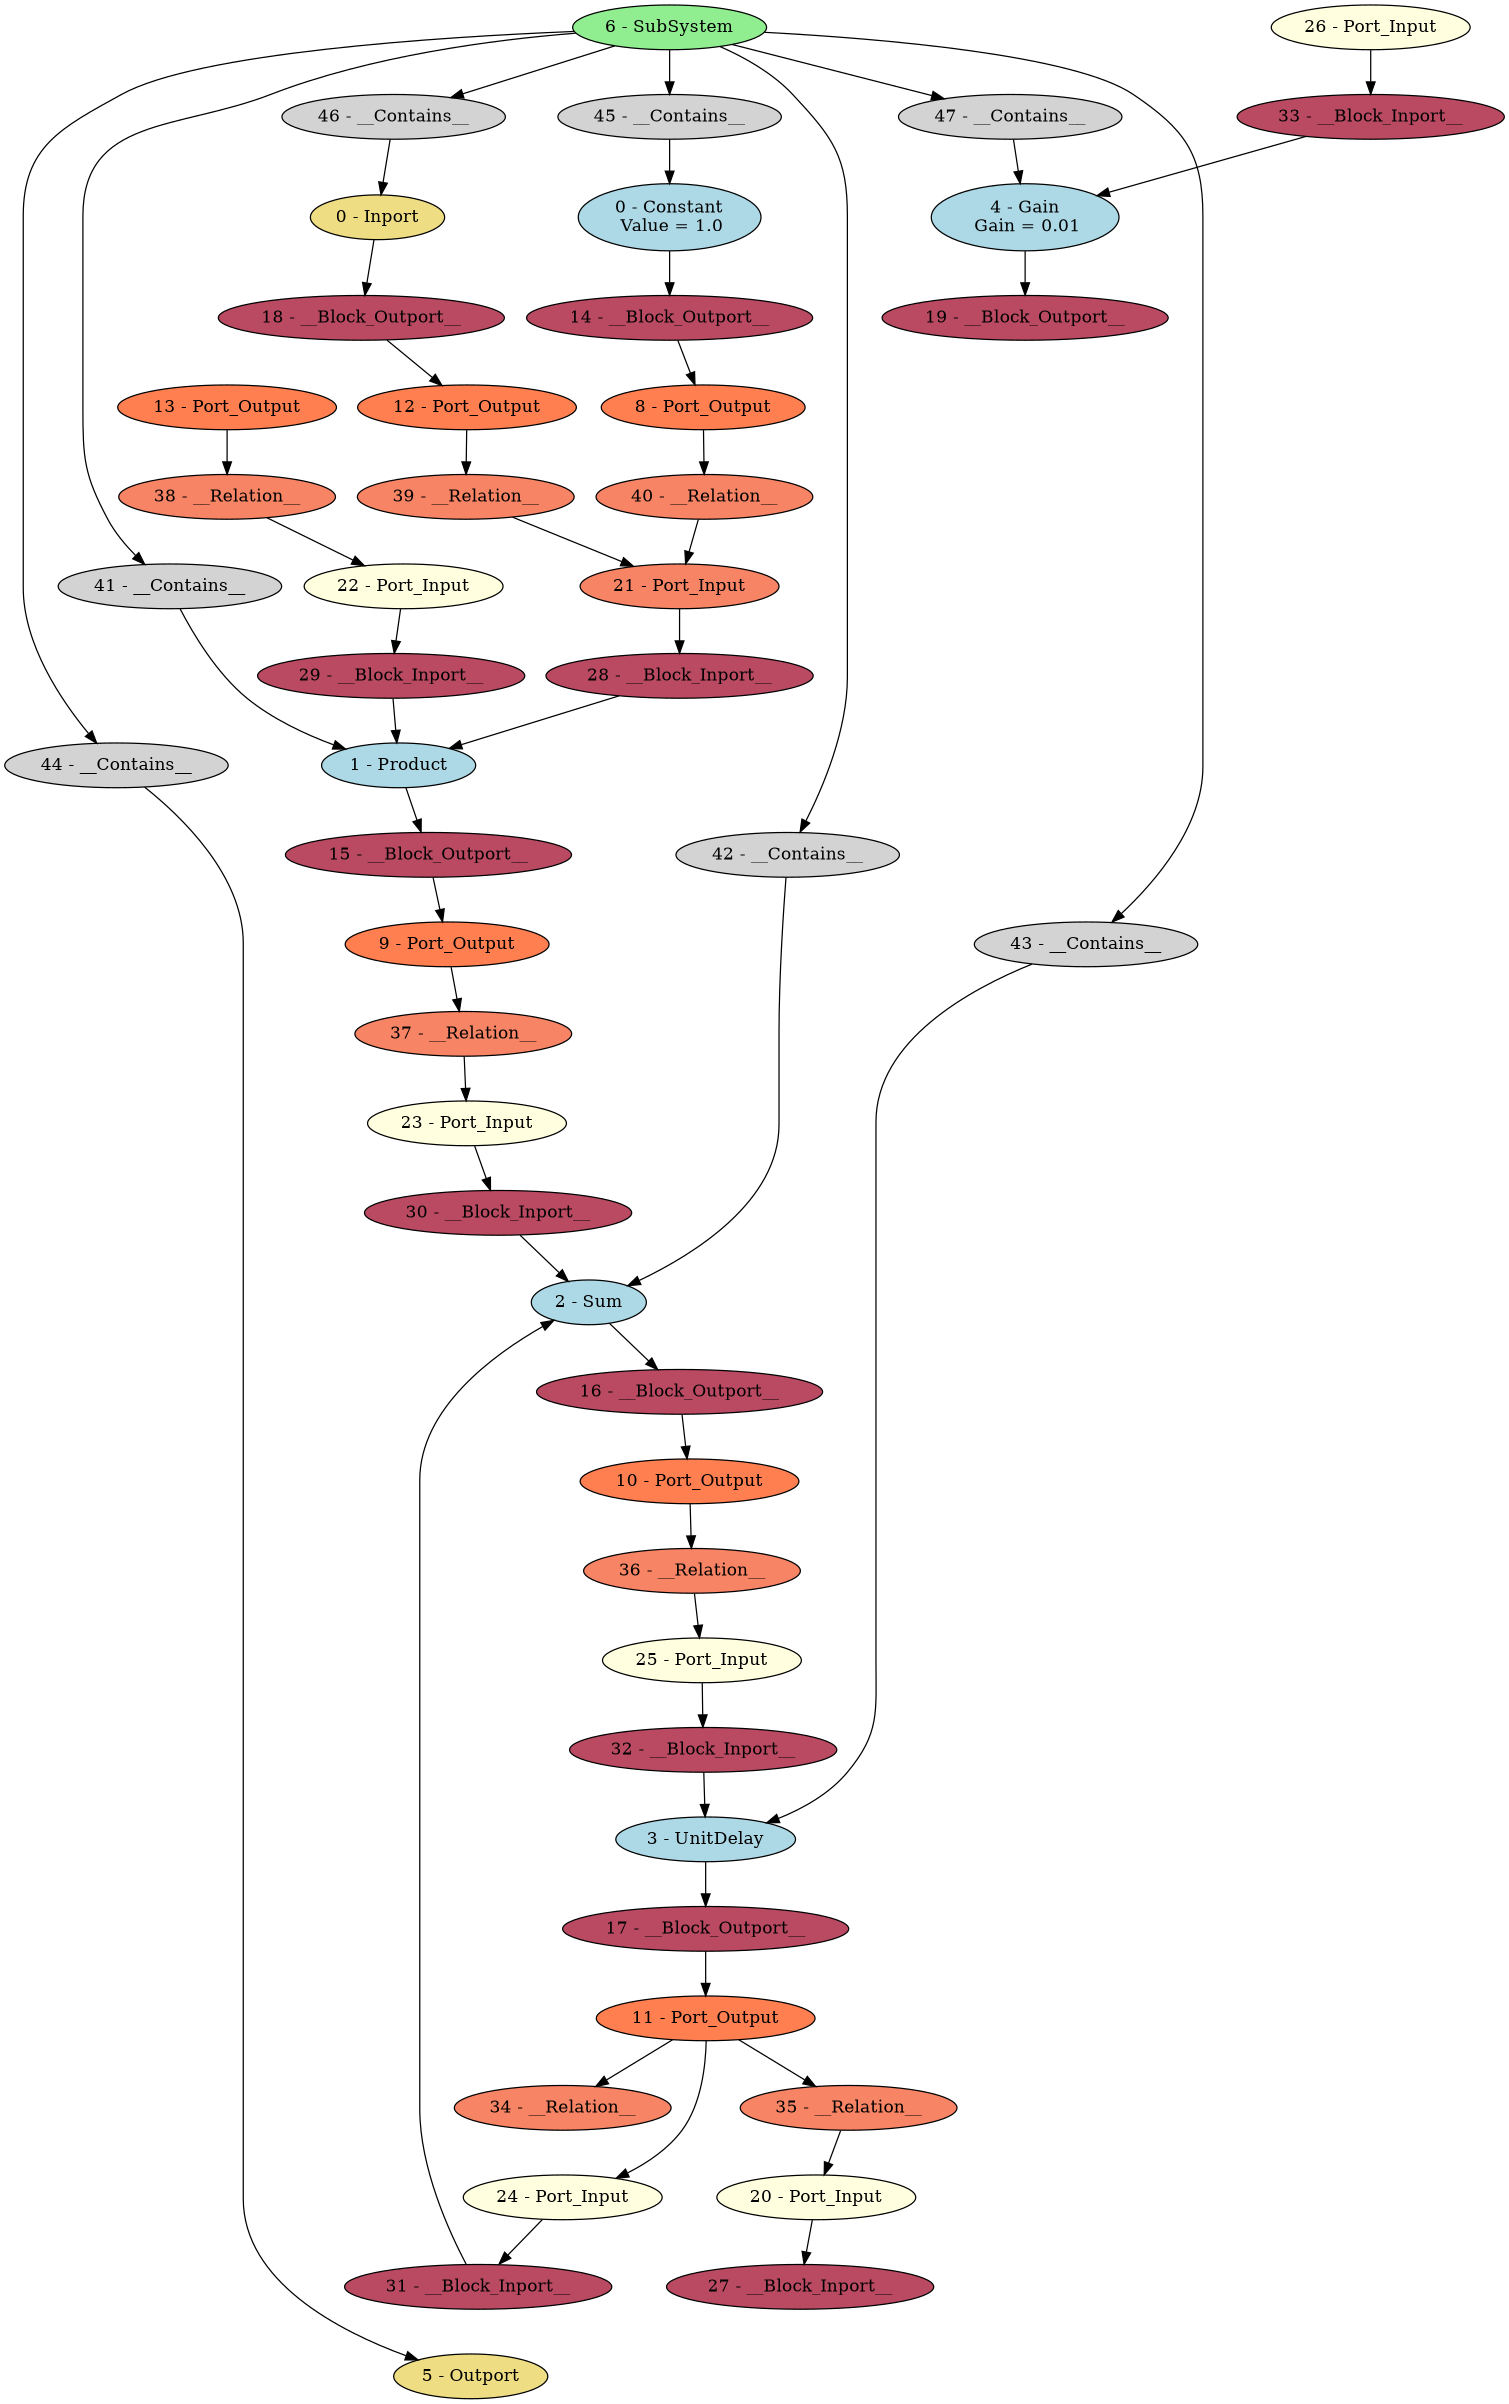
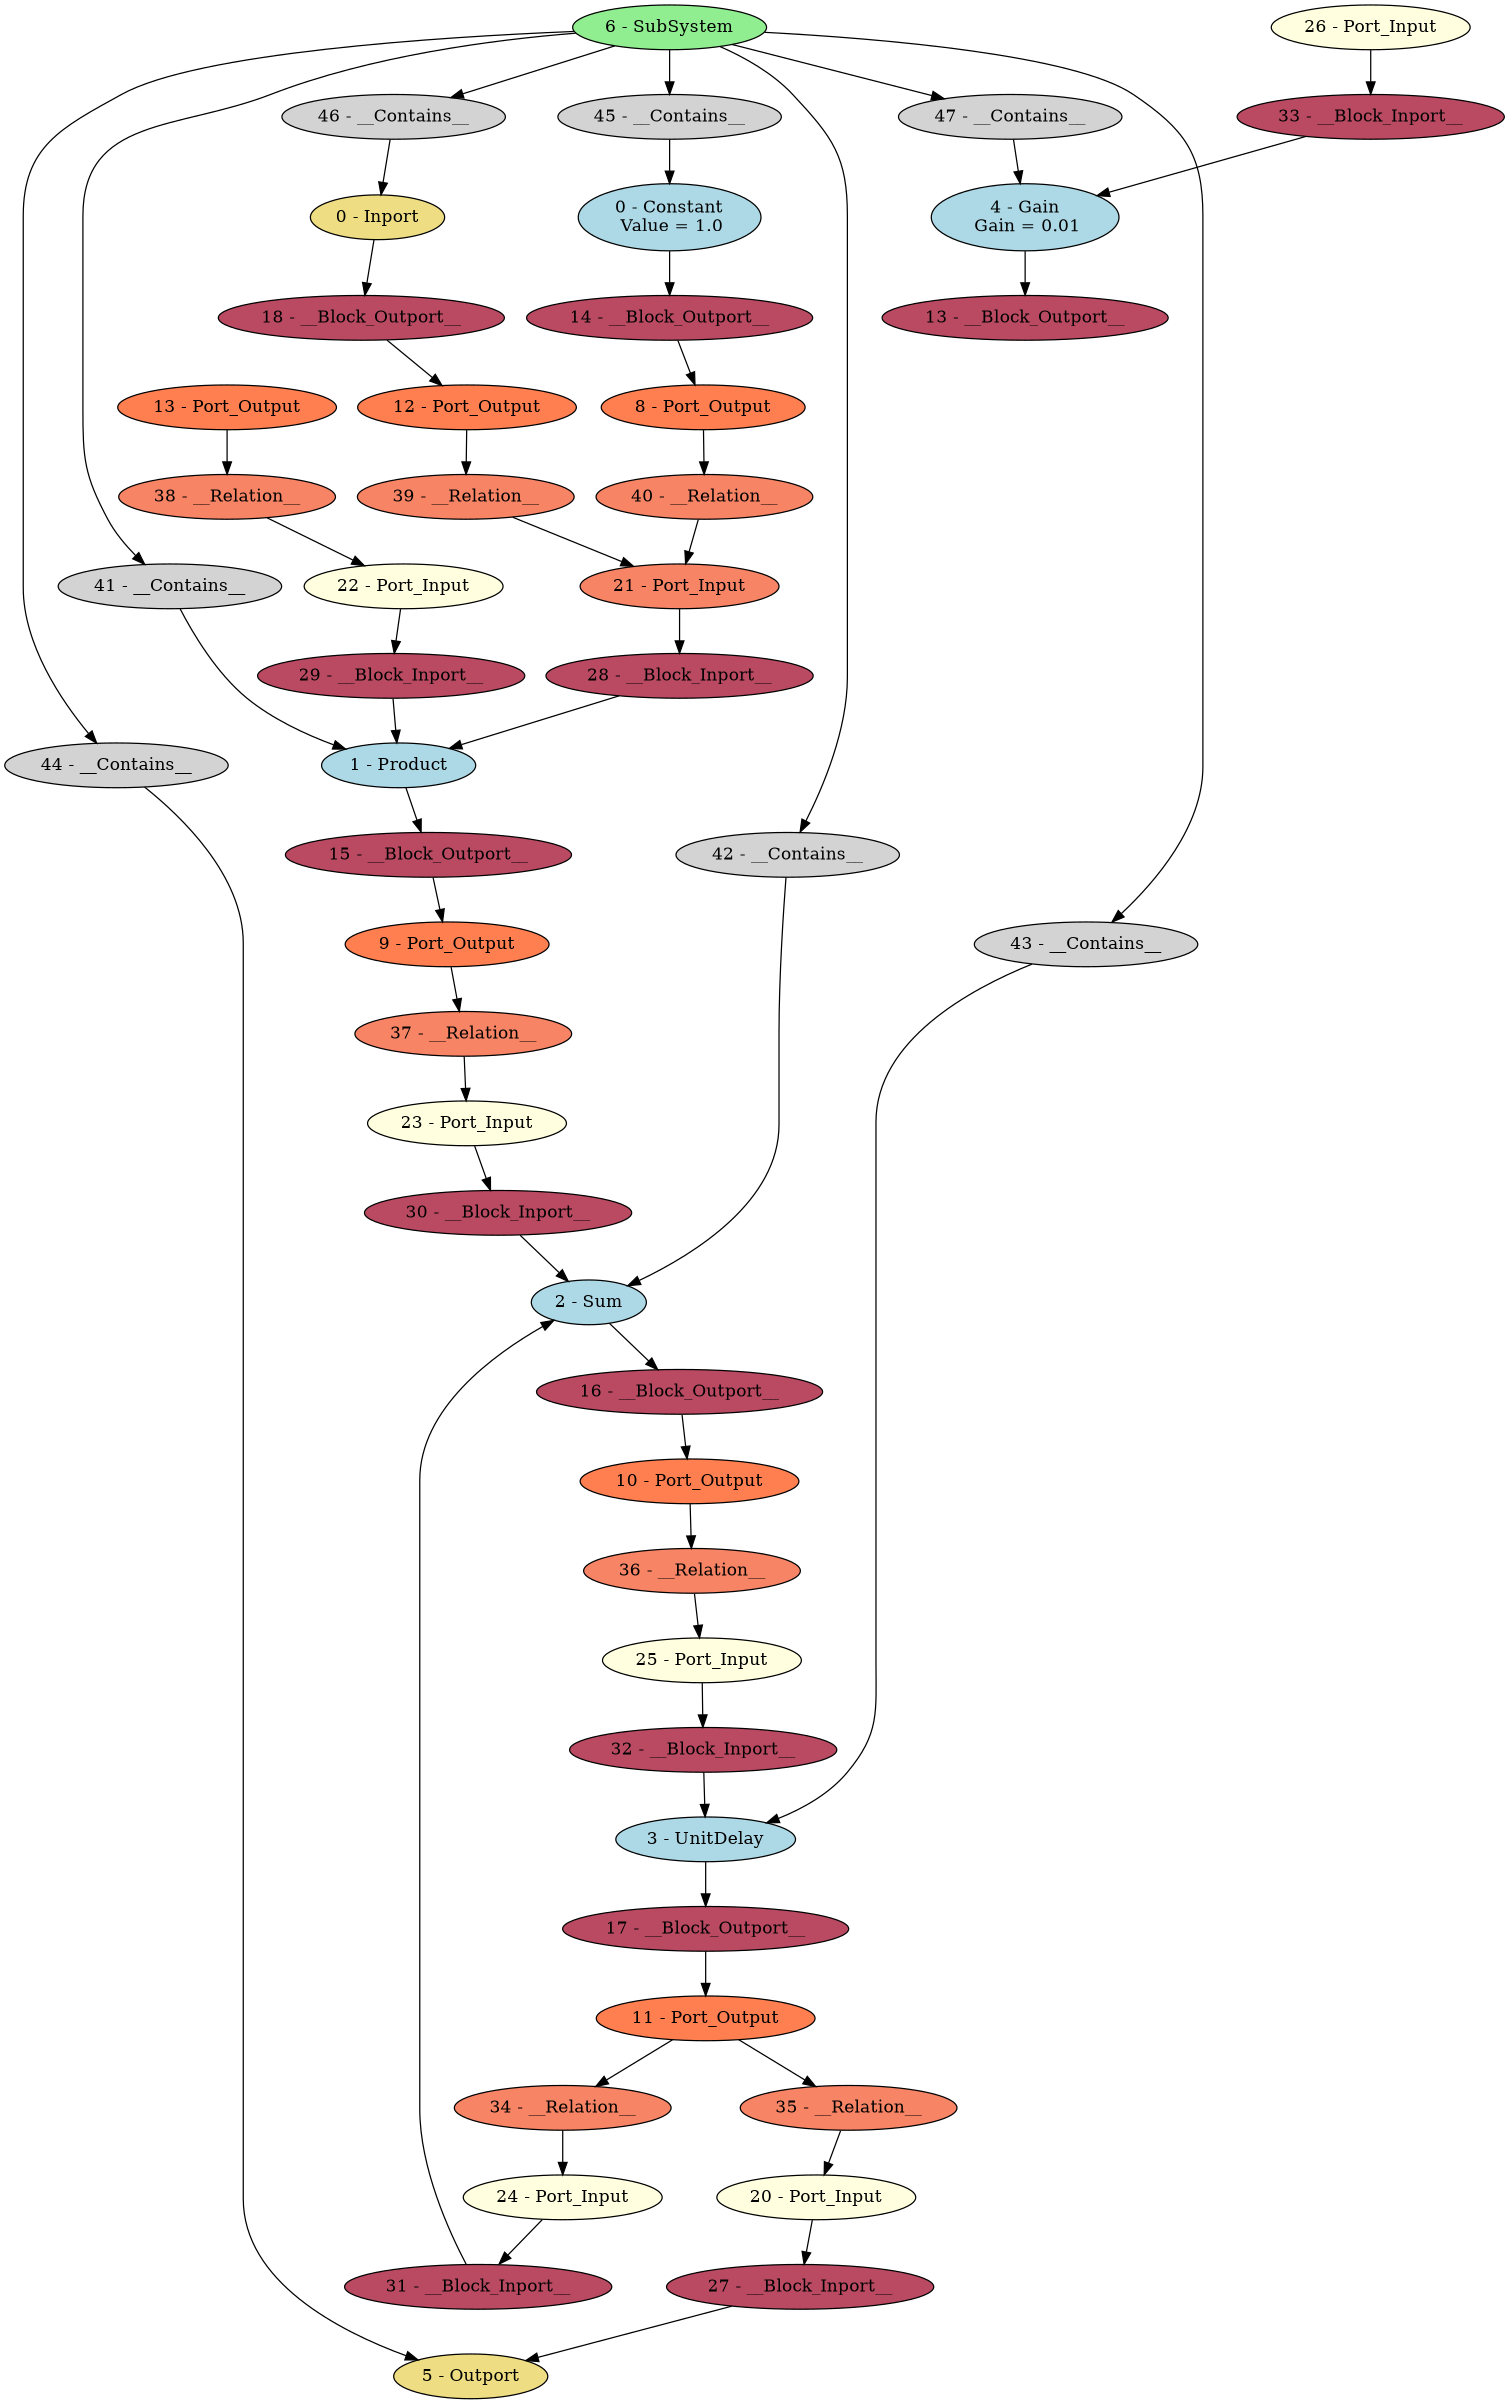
(1025, 318) -> (1025, 318)
(689, 2120) -> (563, 2147)
none -> (635, 2332)
